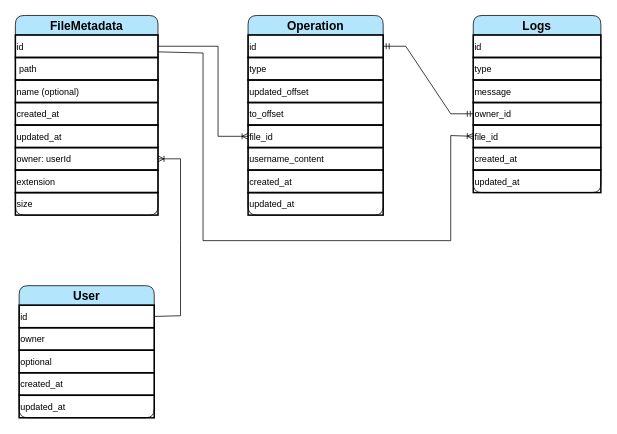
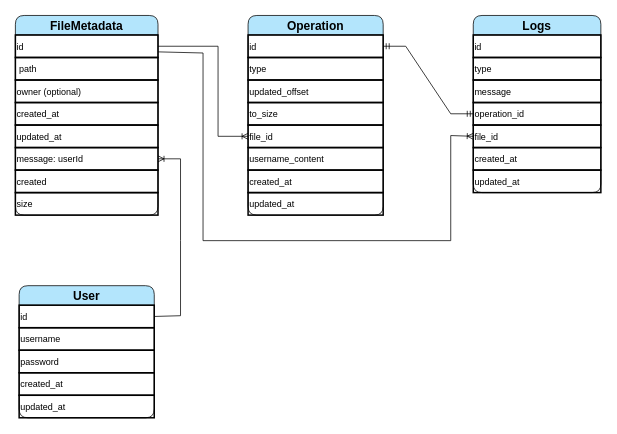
(51, 92) -> (53, 92)
(272, 114) -> (265, 114)
(493, 114) -> (502, 114)
(47, 159) -> (52, 159)
(38, 182) -> (34, 182)
(33, 339) -> (40, 339)
(38, 362) -> (40, 362)
